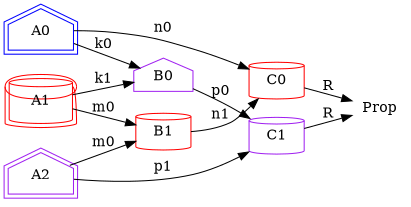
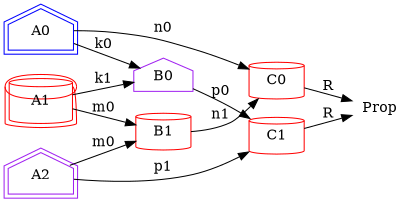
(277, 136) -> (277, 136)
